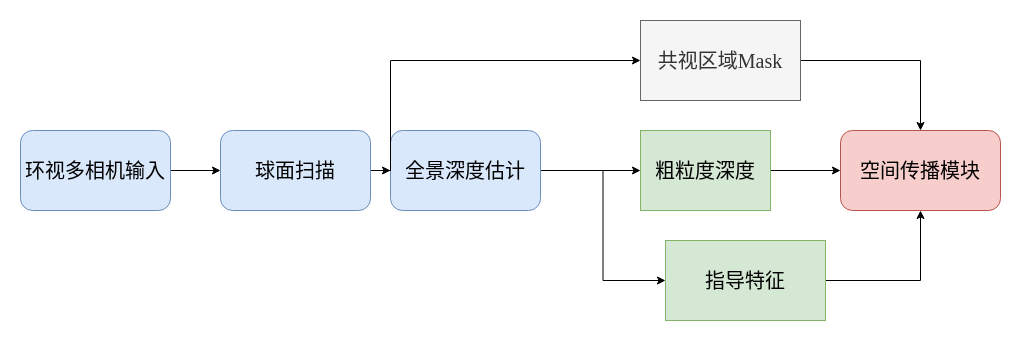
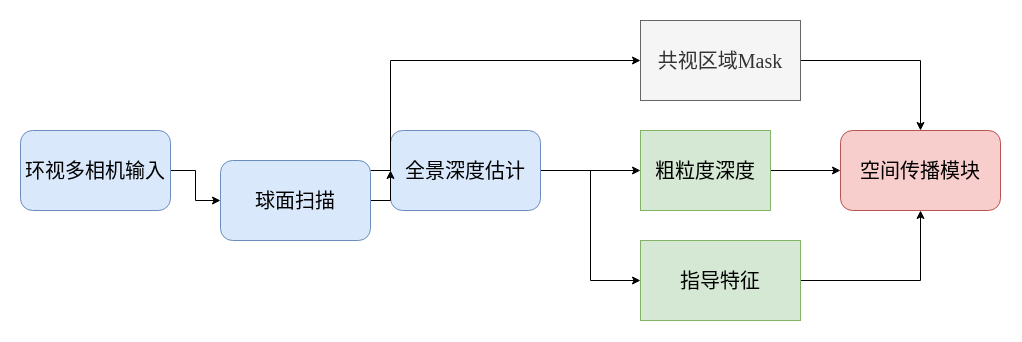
(296, 171) -> (296, 201)
(746, 281) -> (721, 281)
